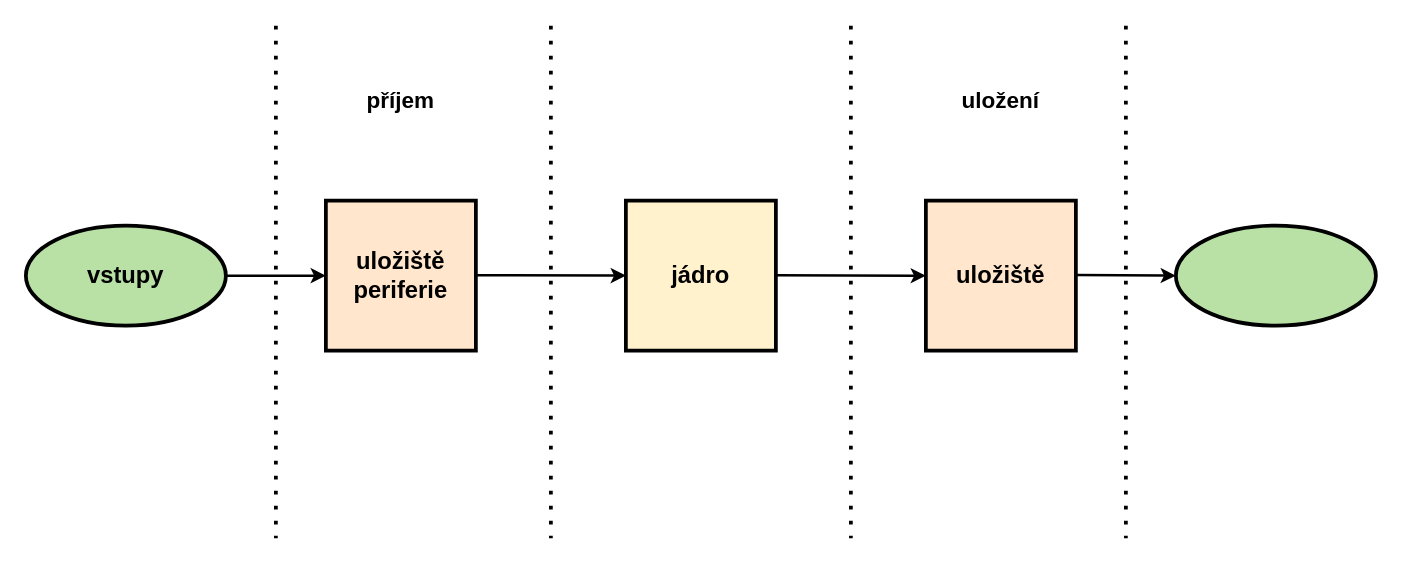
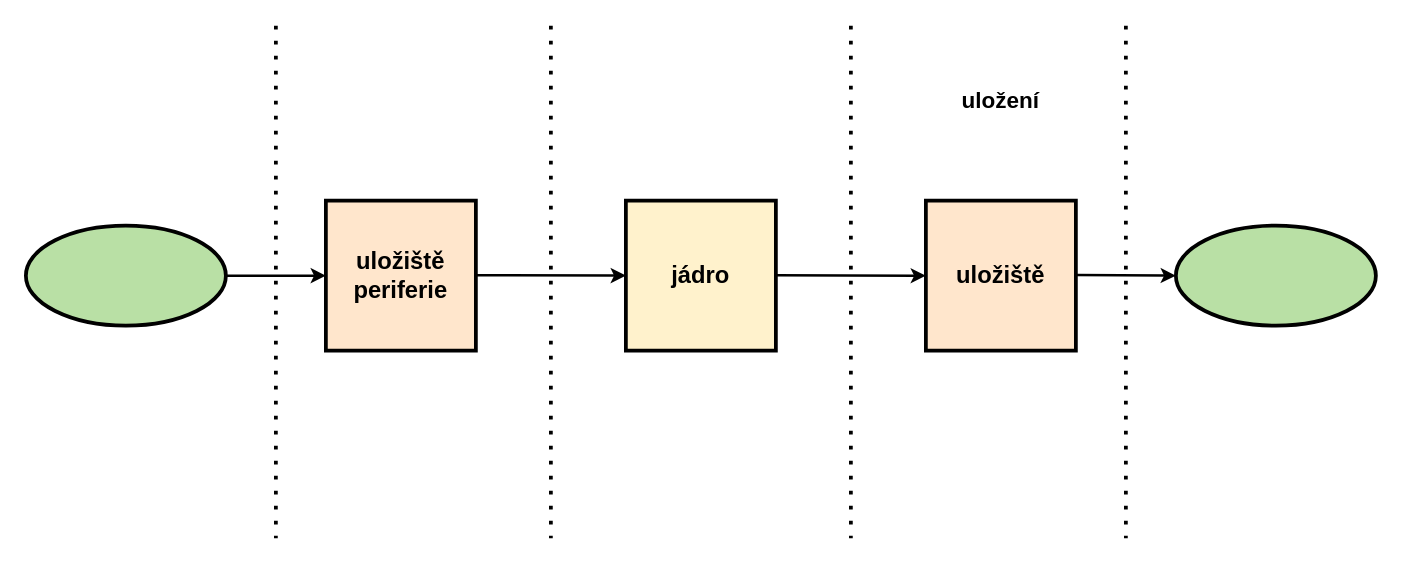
(401, 101) -> none
(126, 276) -> none
